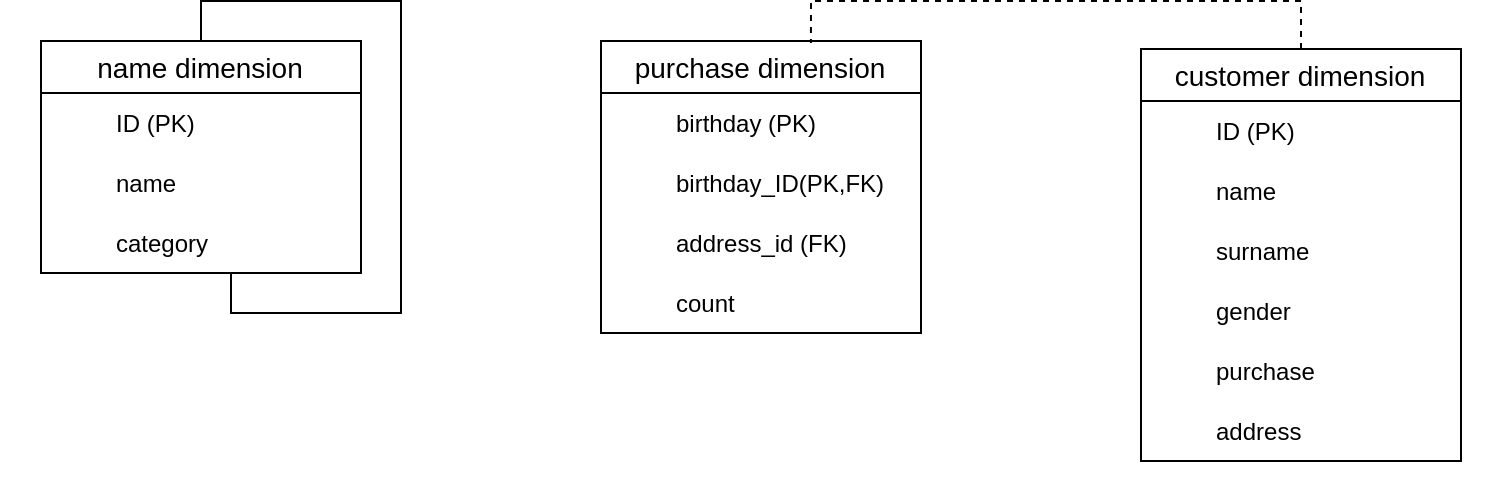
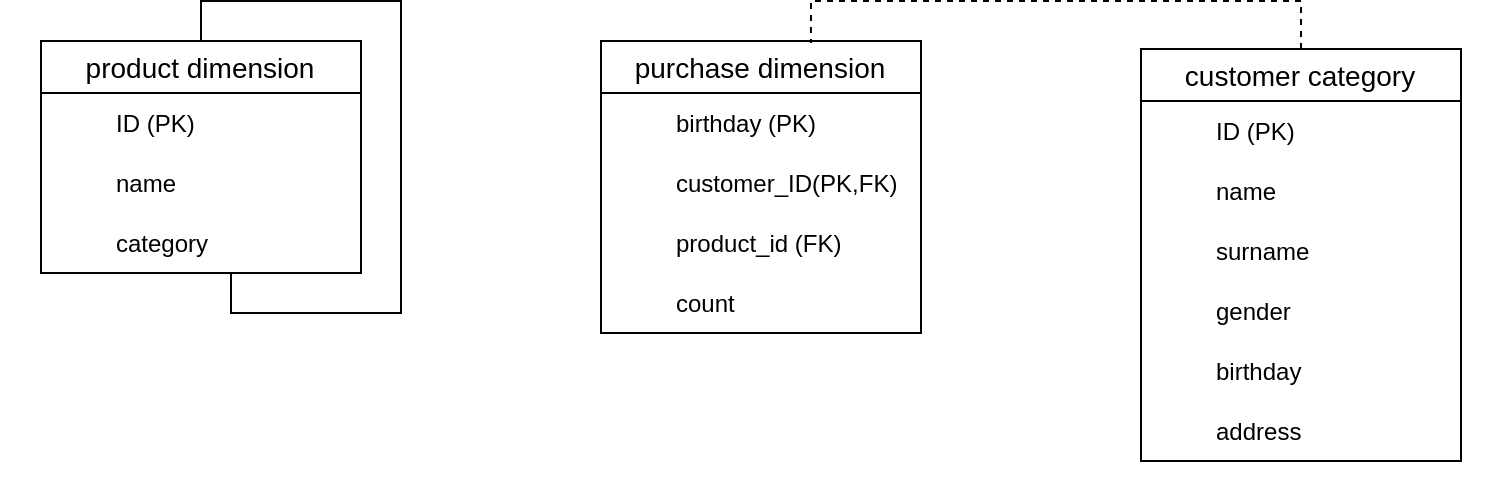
(200, 69) -> (200, 69)
(1300, 77) -> (1300, 77)
(791, 184) -> (794, 184)
(771, 244) -> (771, 244)
(1270, 372) -> (1267, 372)
